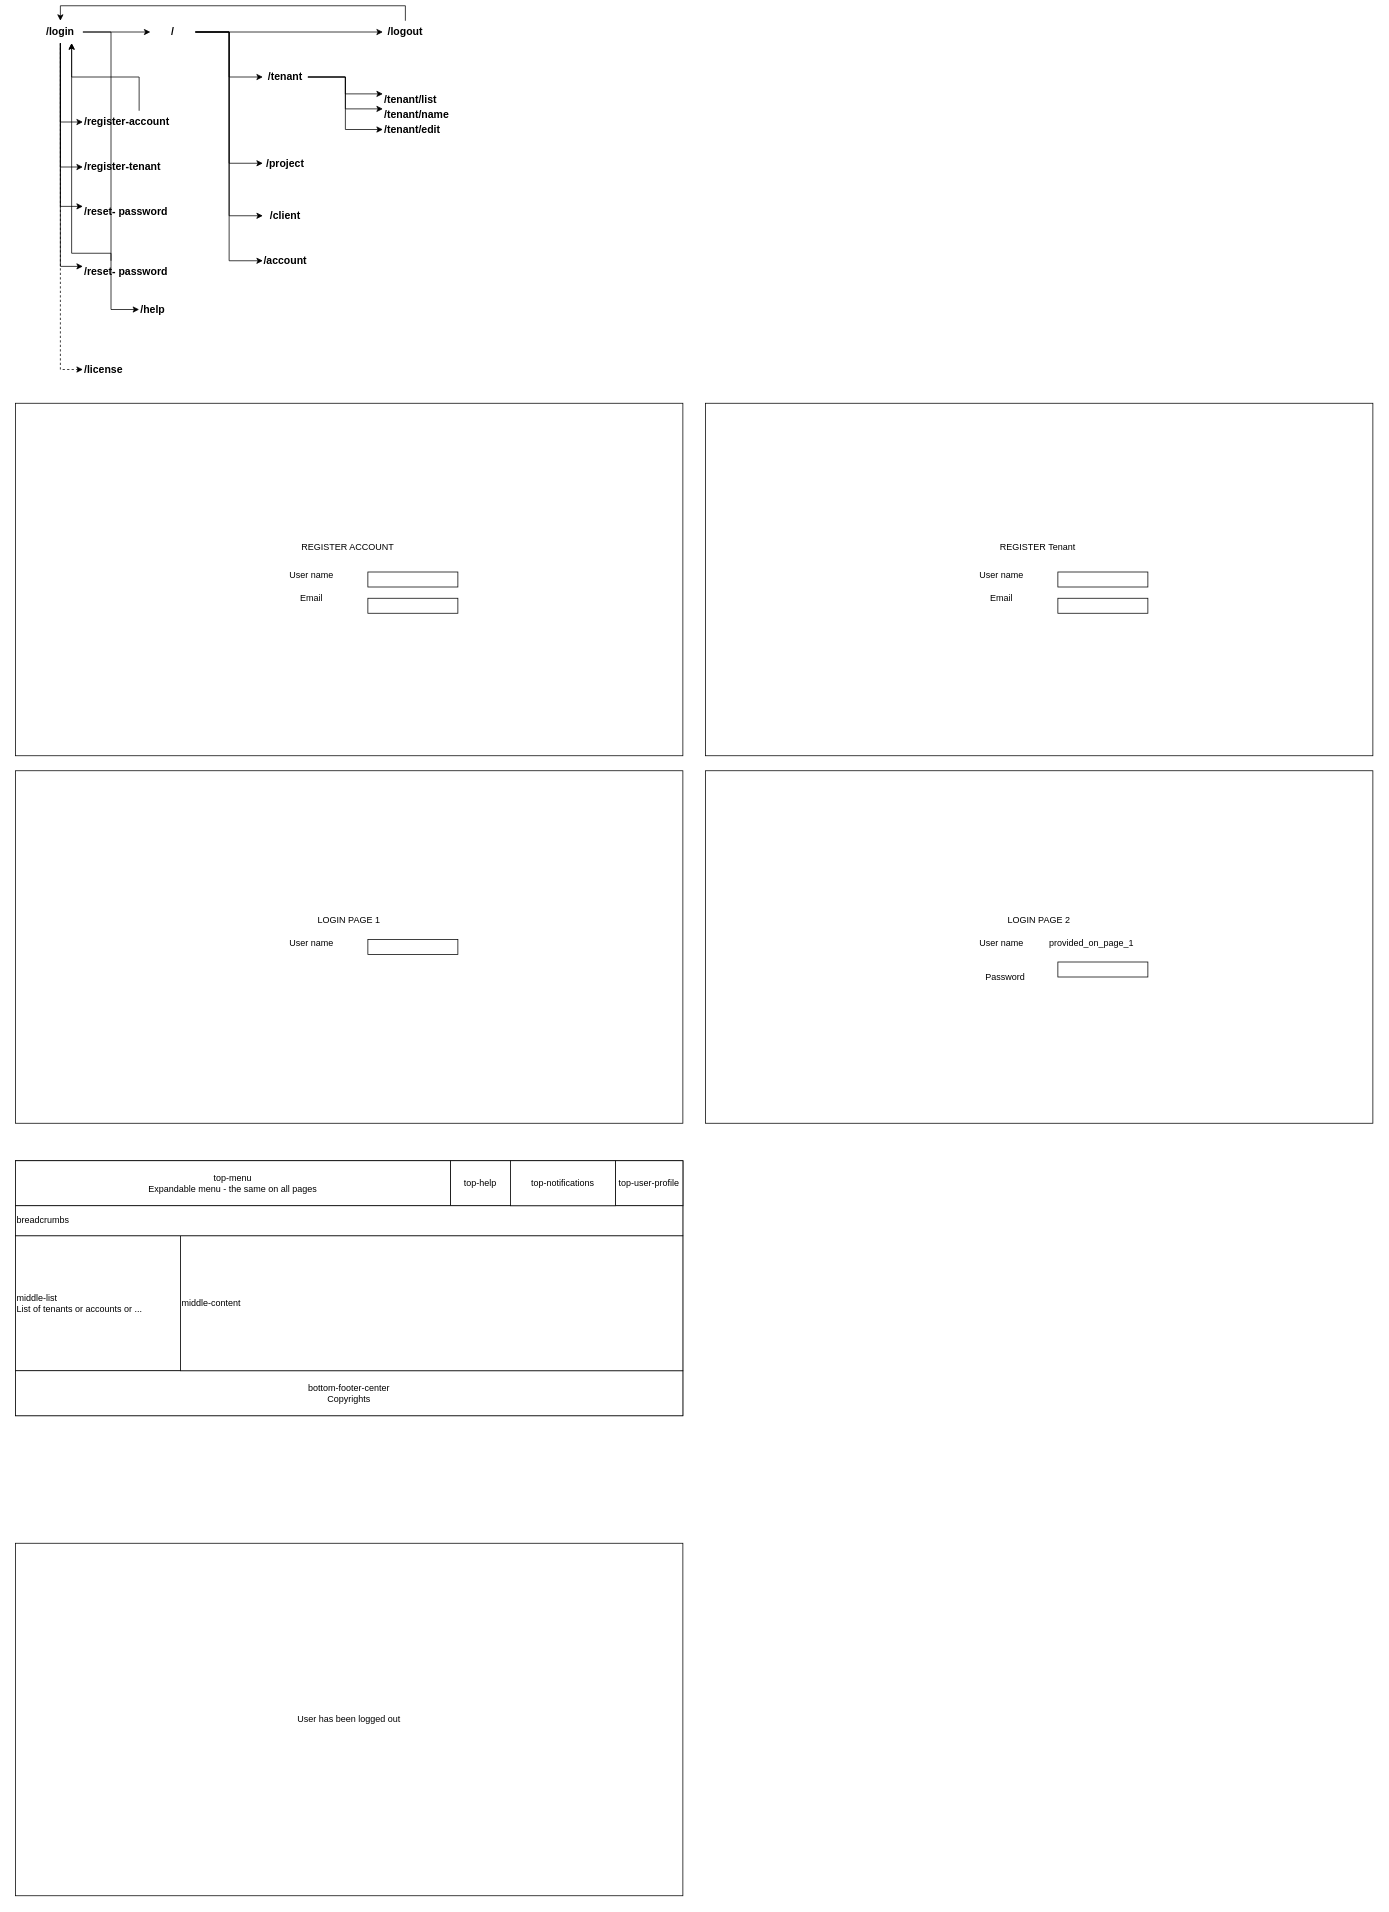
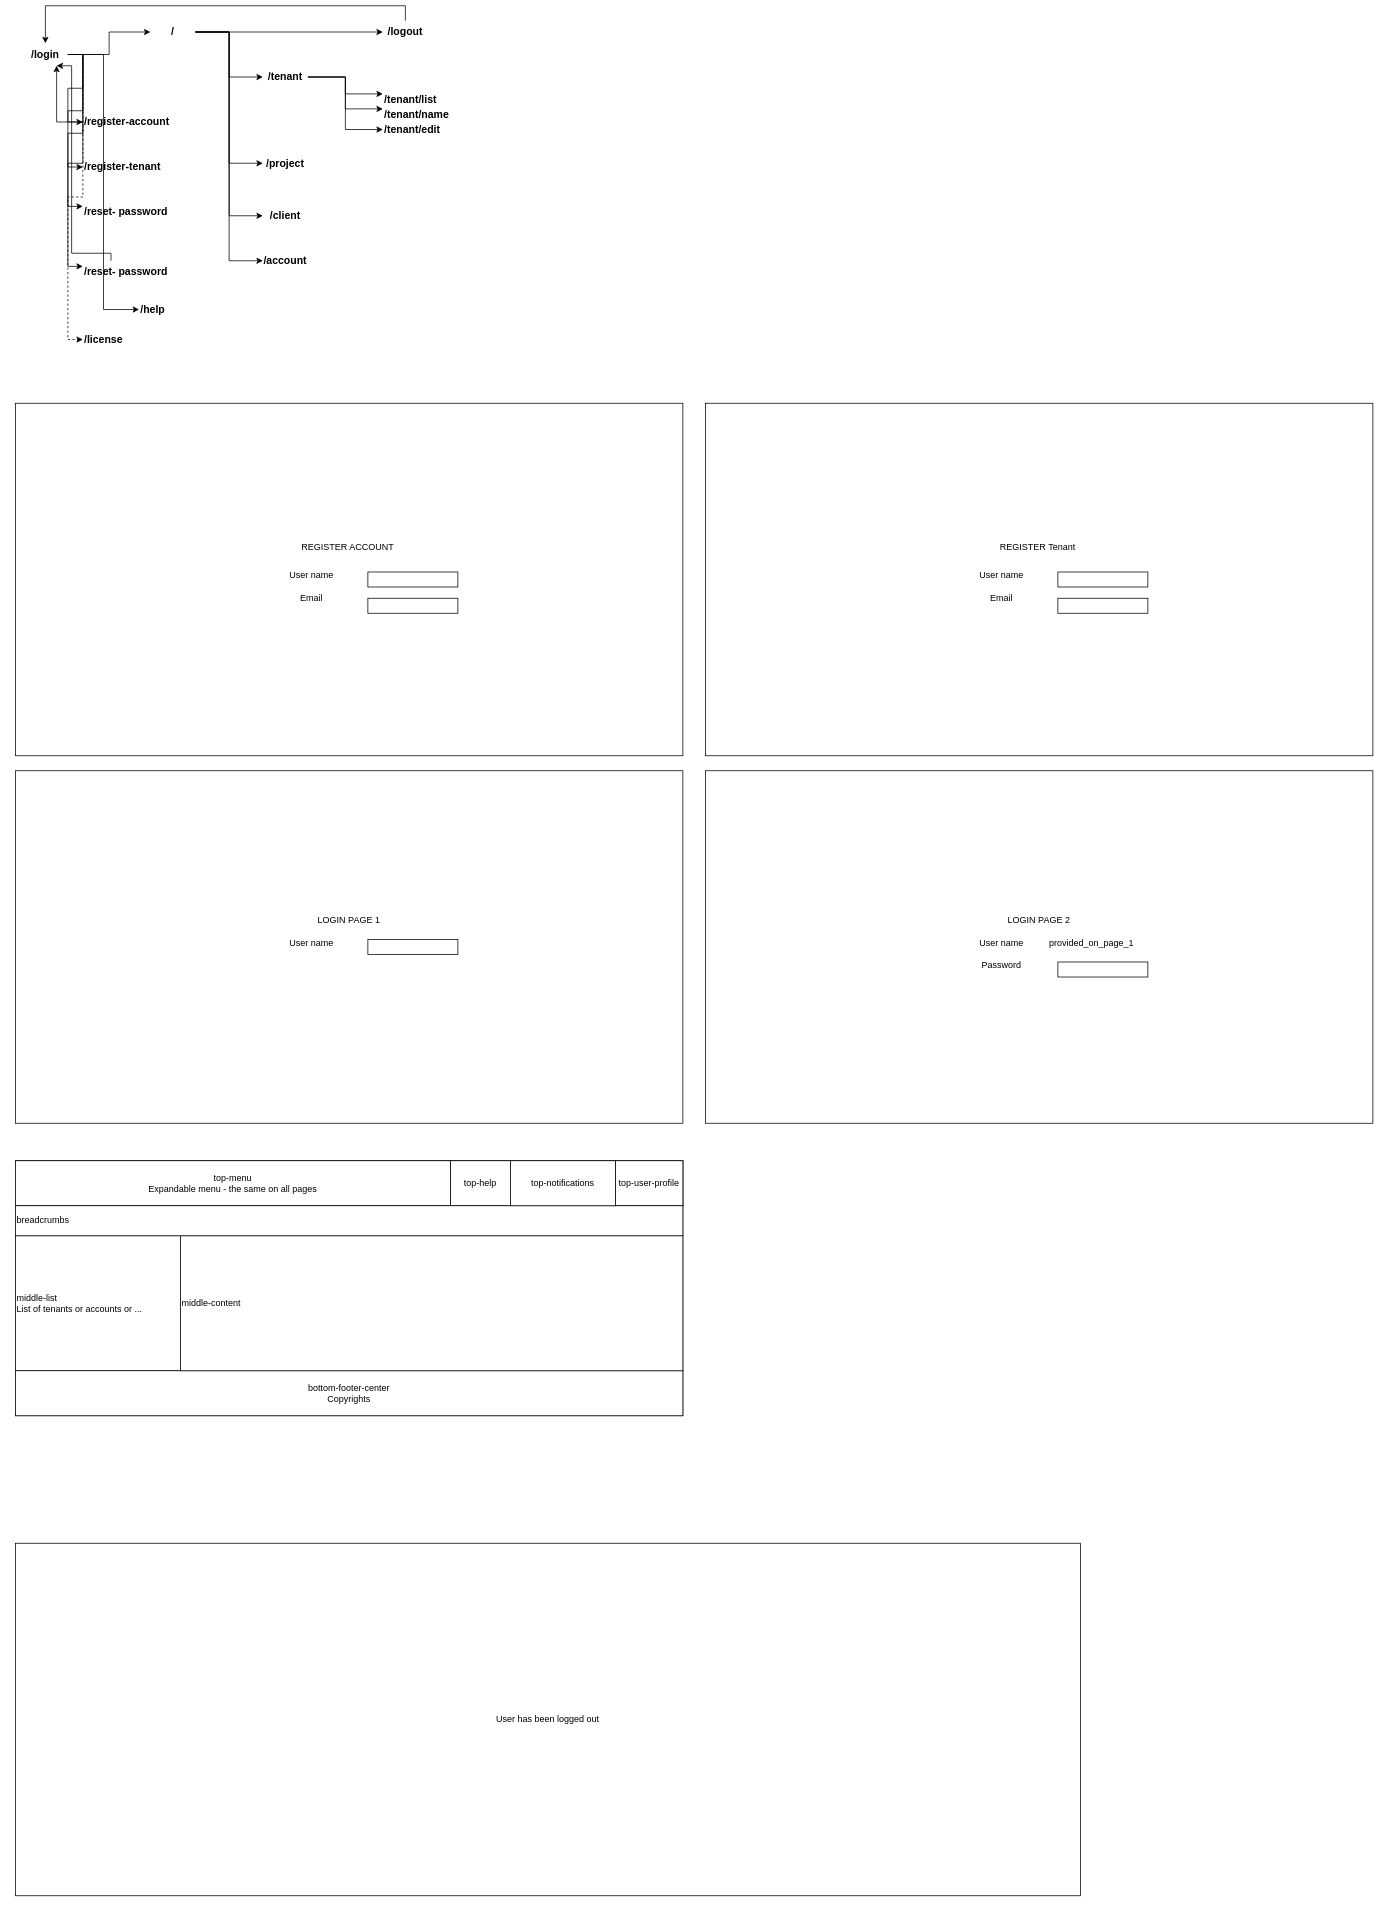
(60, 32) -> (45, 54)
(139, 369) -> (139, 339)
(1005, 977) -> (1002, 966)
(349, 1719) -> (548, 1719)
